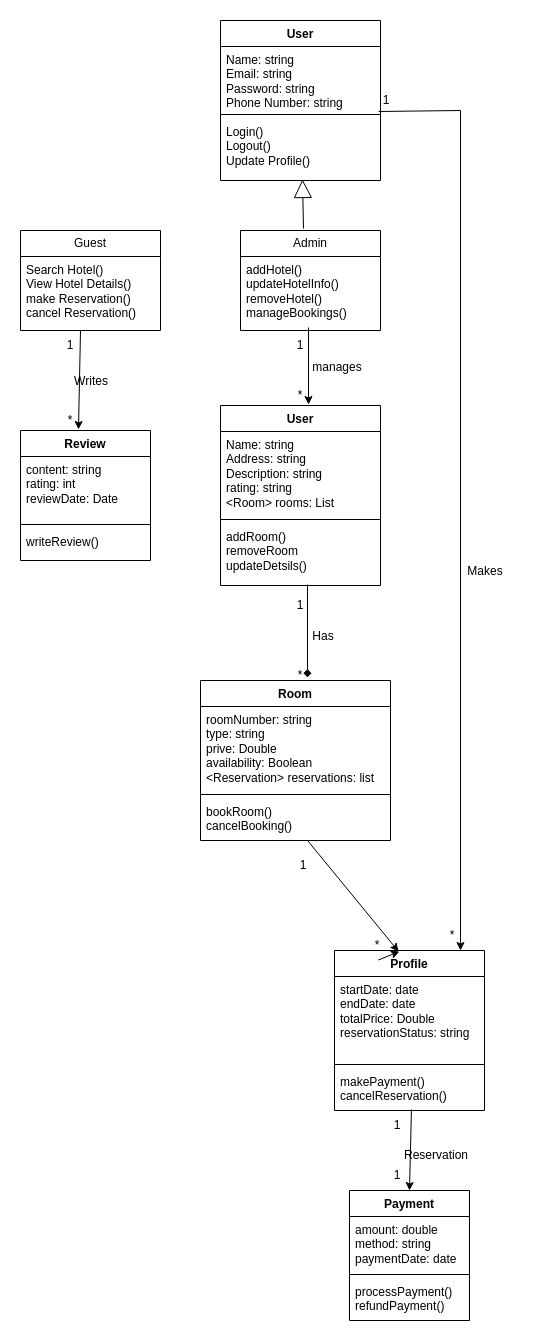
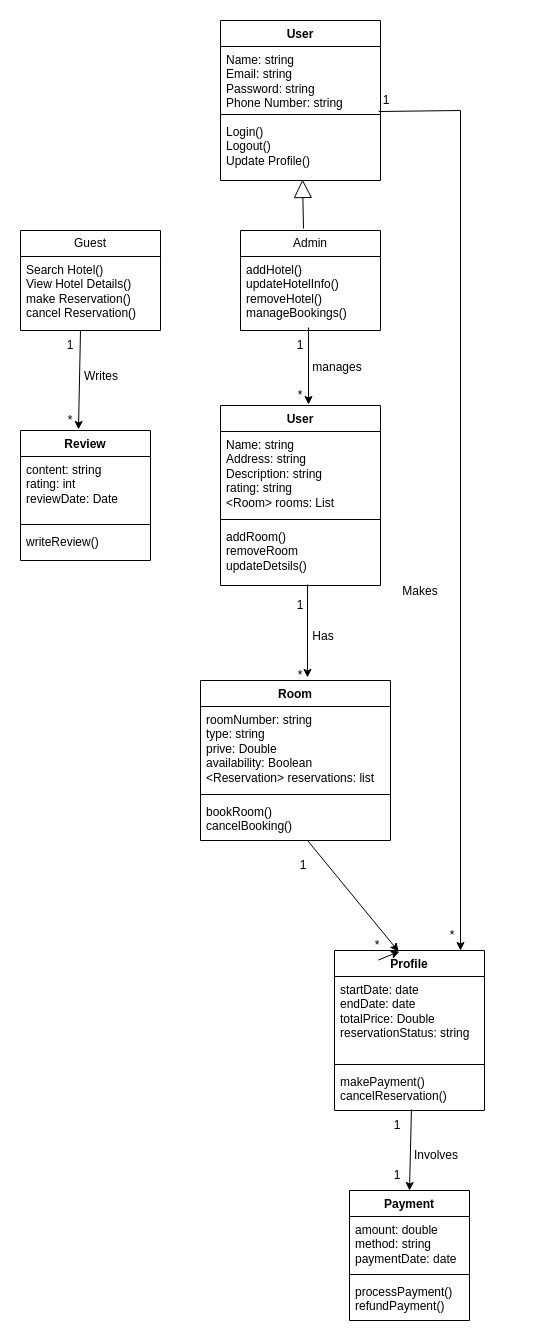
(92, 382) -> (102, 377)
(486, 572) -> (421, 592)
(307, 669) -> (307, 669)
(437, 1156) -> (437, 1156)
